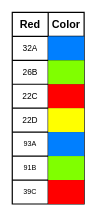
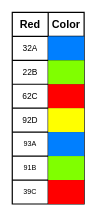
(30, 72) -> (30, 72)
(30, 96) -> (30, 96)
(30, 120) -> (30, 120)
